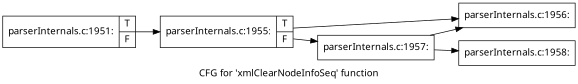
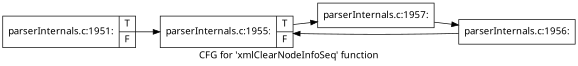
(372, 24) -> (379, 34)
(517, 53) -> none
